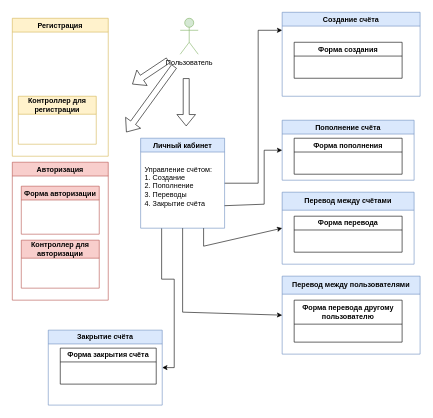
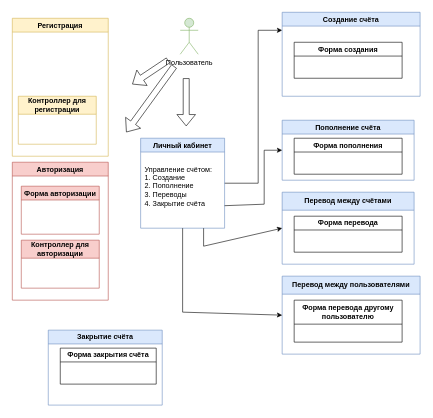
(162, 255) -> none
